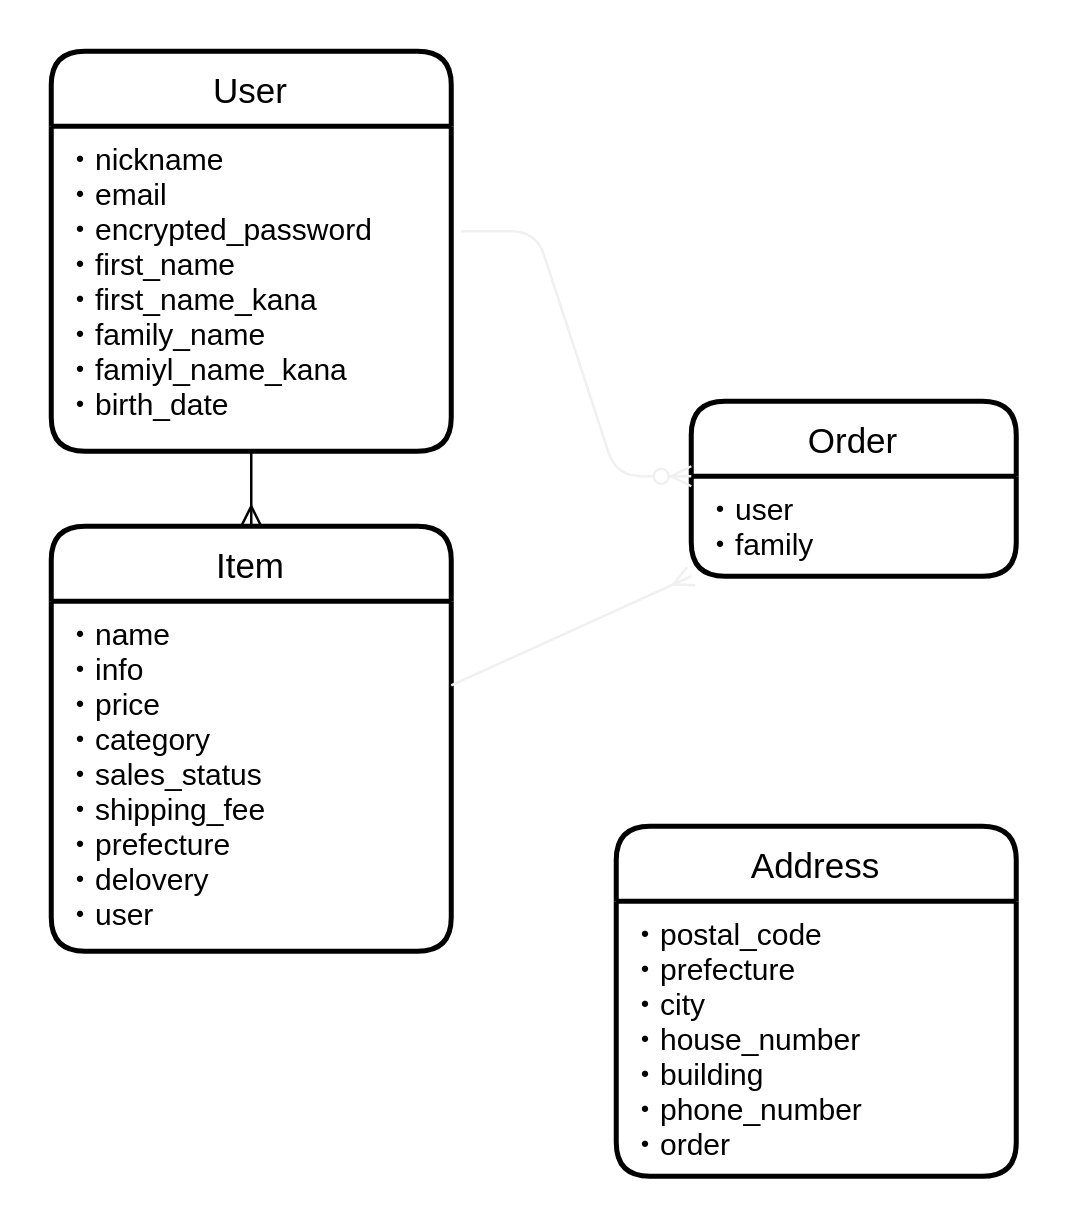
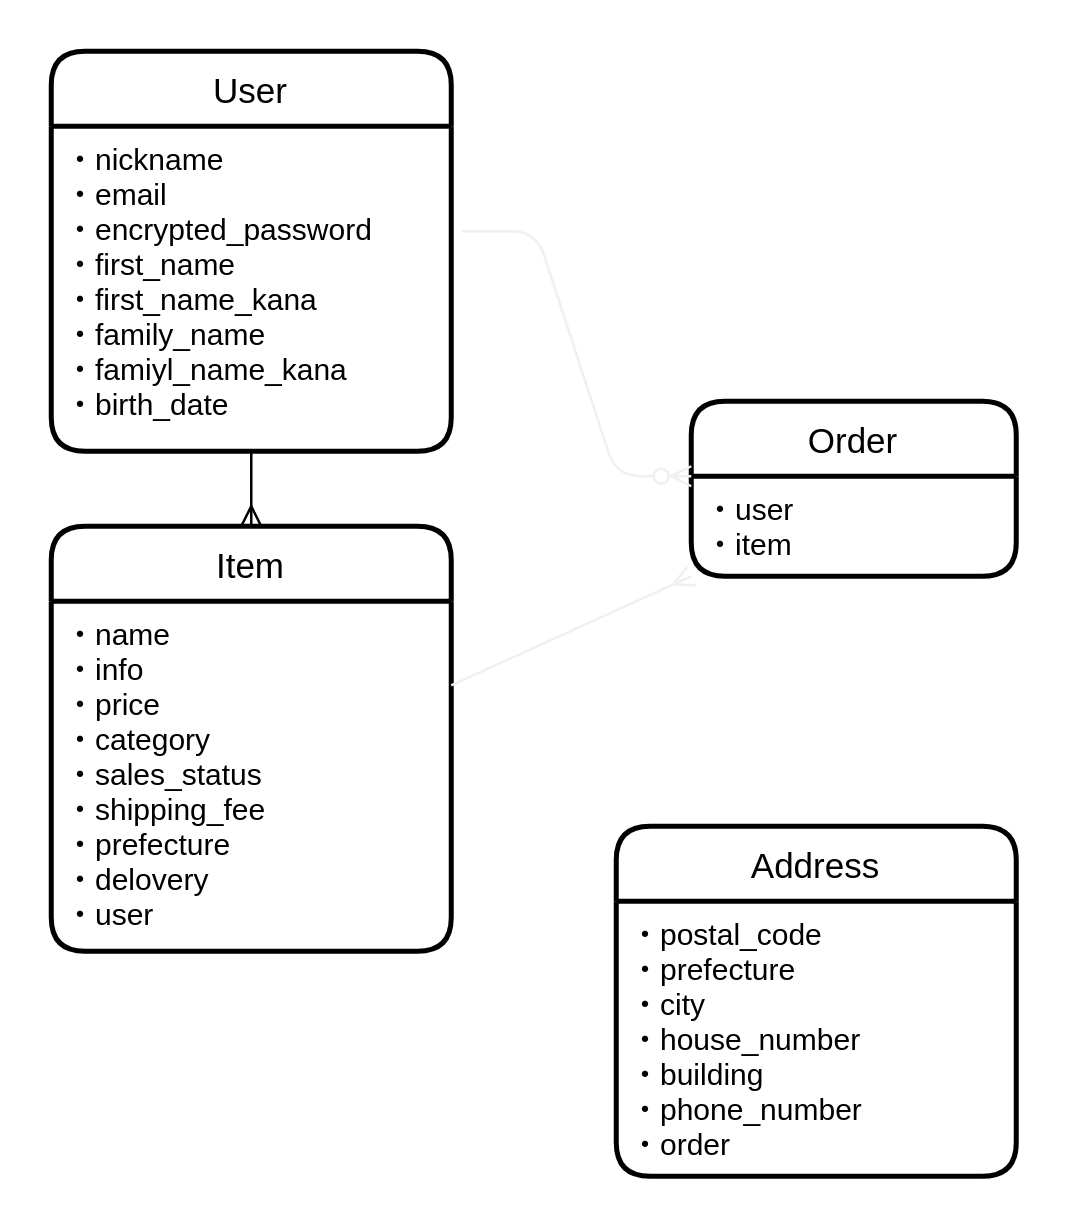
(754, 510) -> (754, 510)
